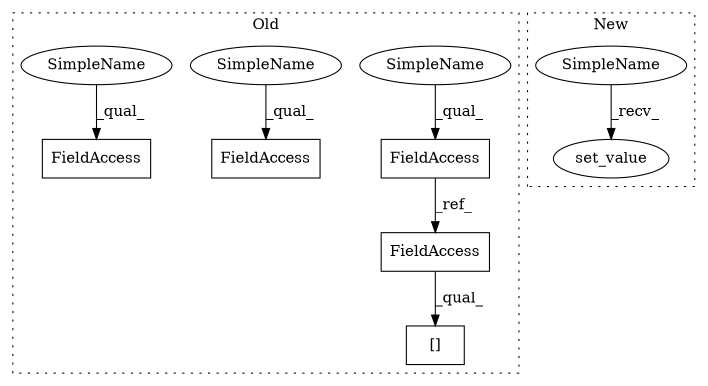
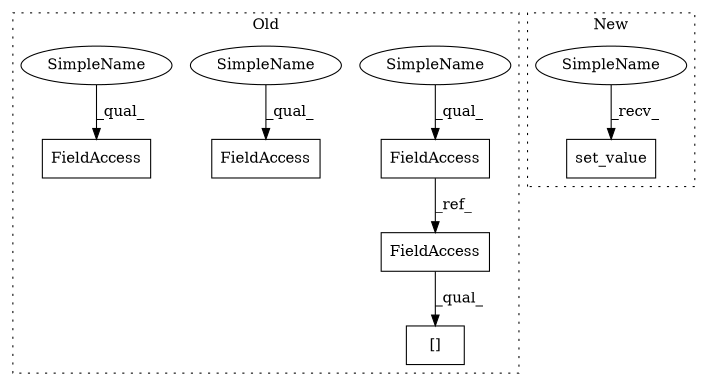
(611, 159) -> (611, 159)
